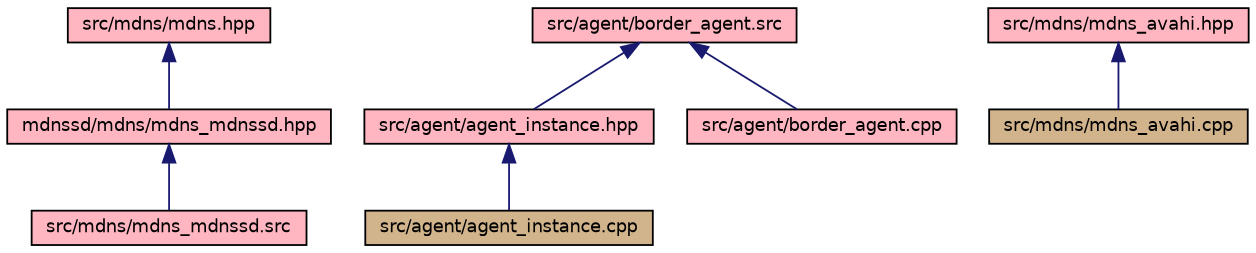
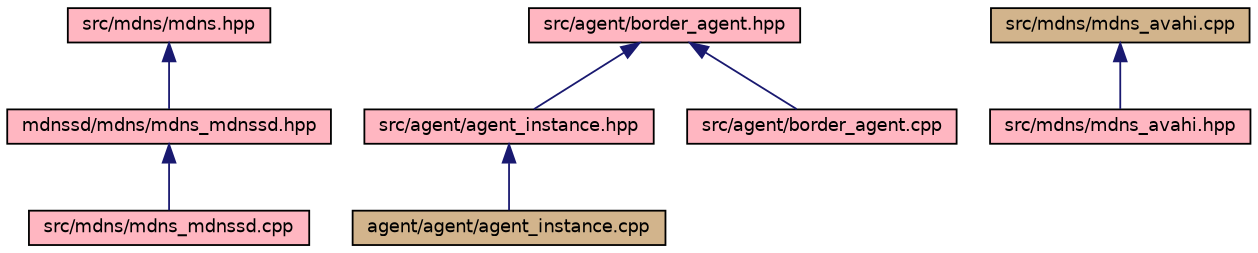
(665, 25) -> (665, 25)
(1118, 85) -> (1120, 85)
(169, 228) -> (169, 228)
(509, 228) -> (509, 228)
